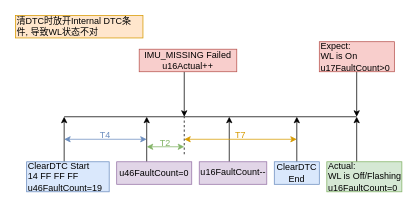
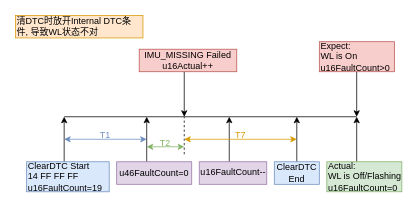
(357, 57) -> (357, 57)
(105, 135) -> (105, 135)
(67, 177) -> (67, 177)
